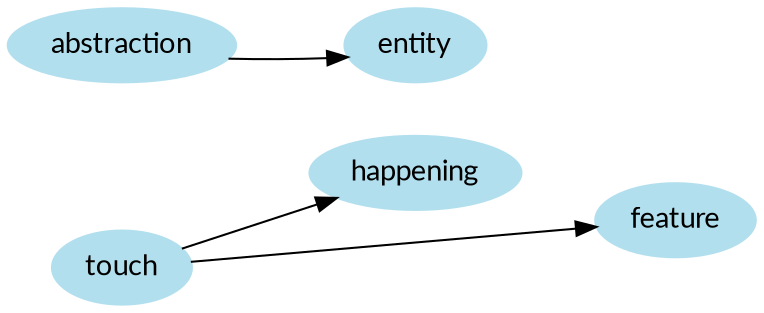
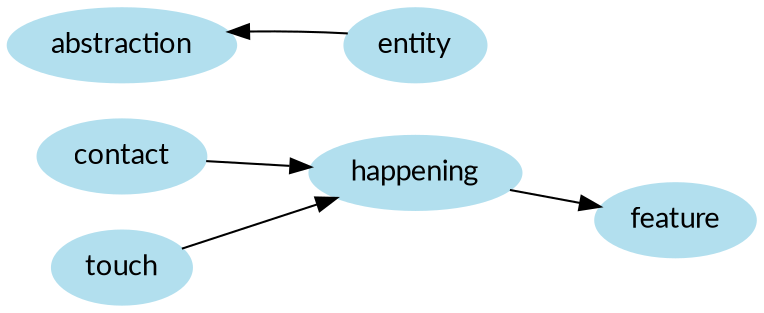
(278, 59) -> (299, 32)
none -> (122, 156)
(383, 245) -> (545, 196)
